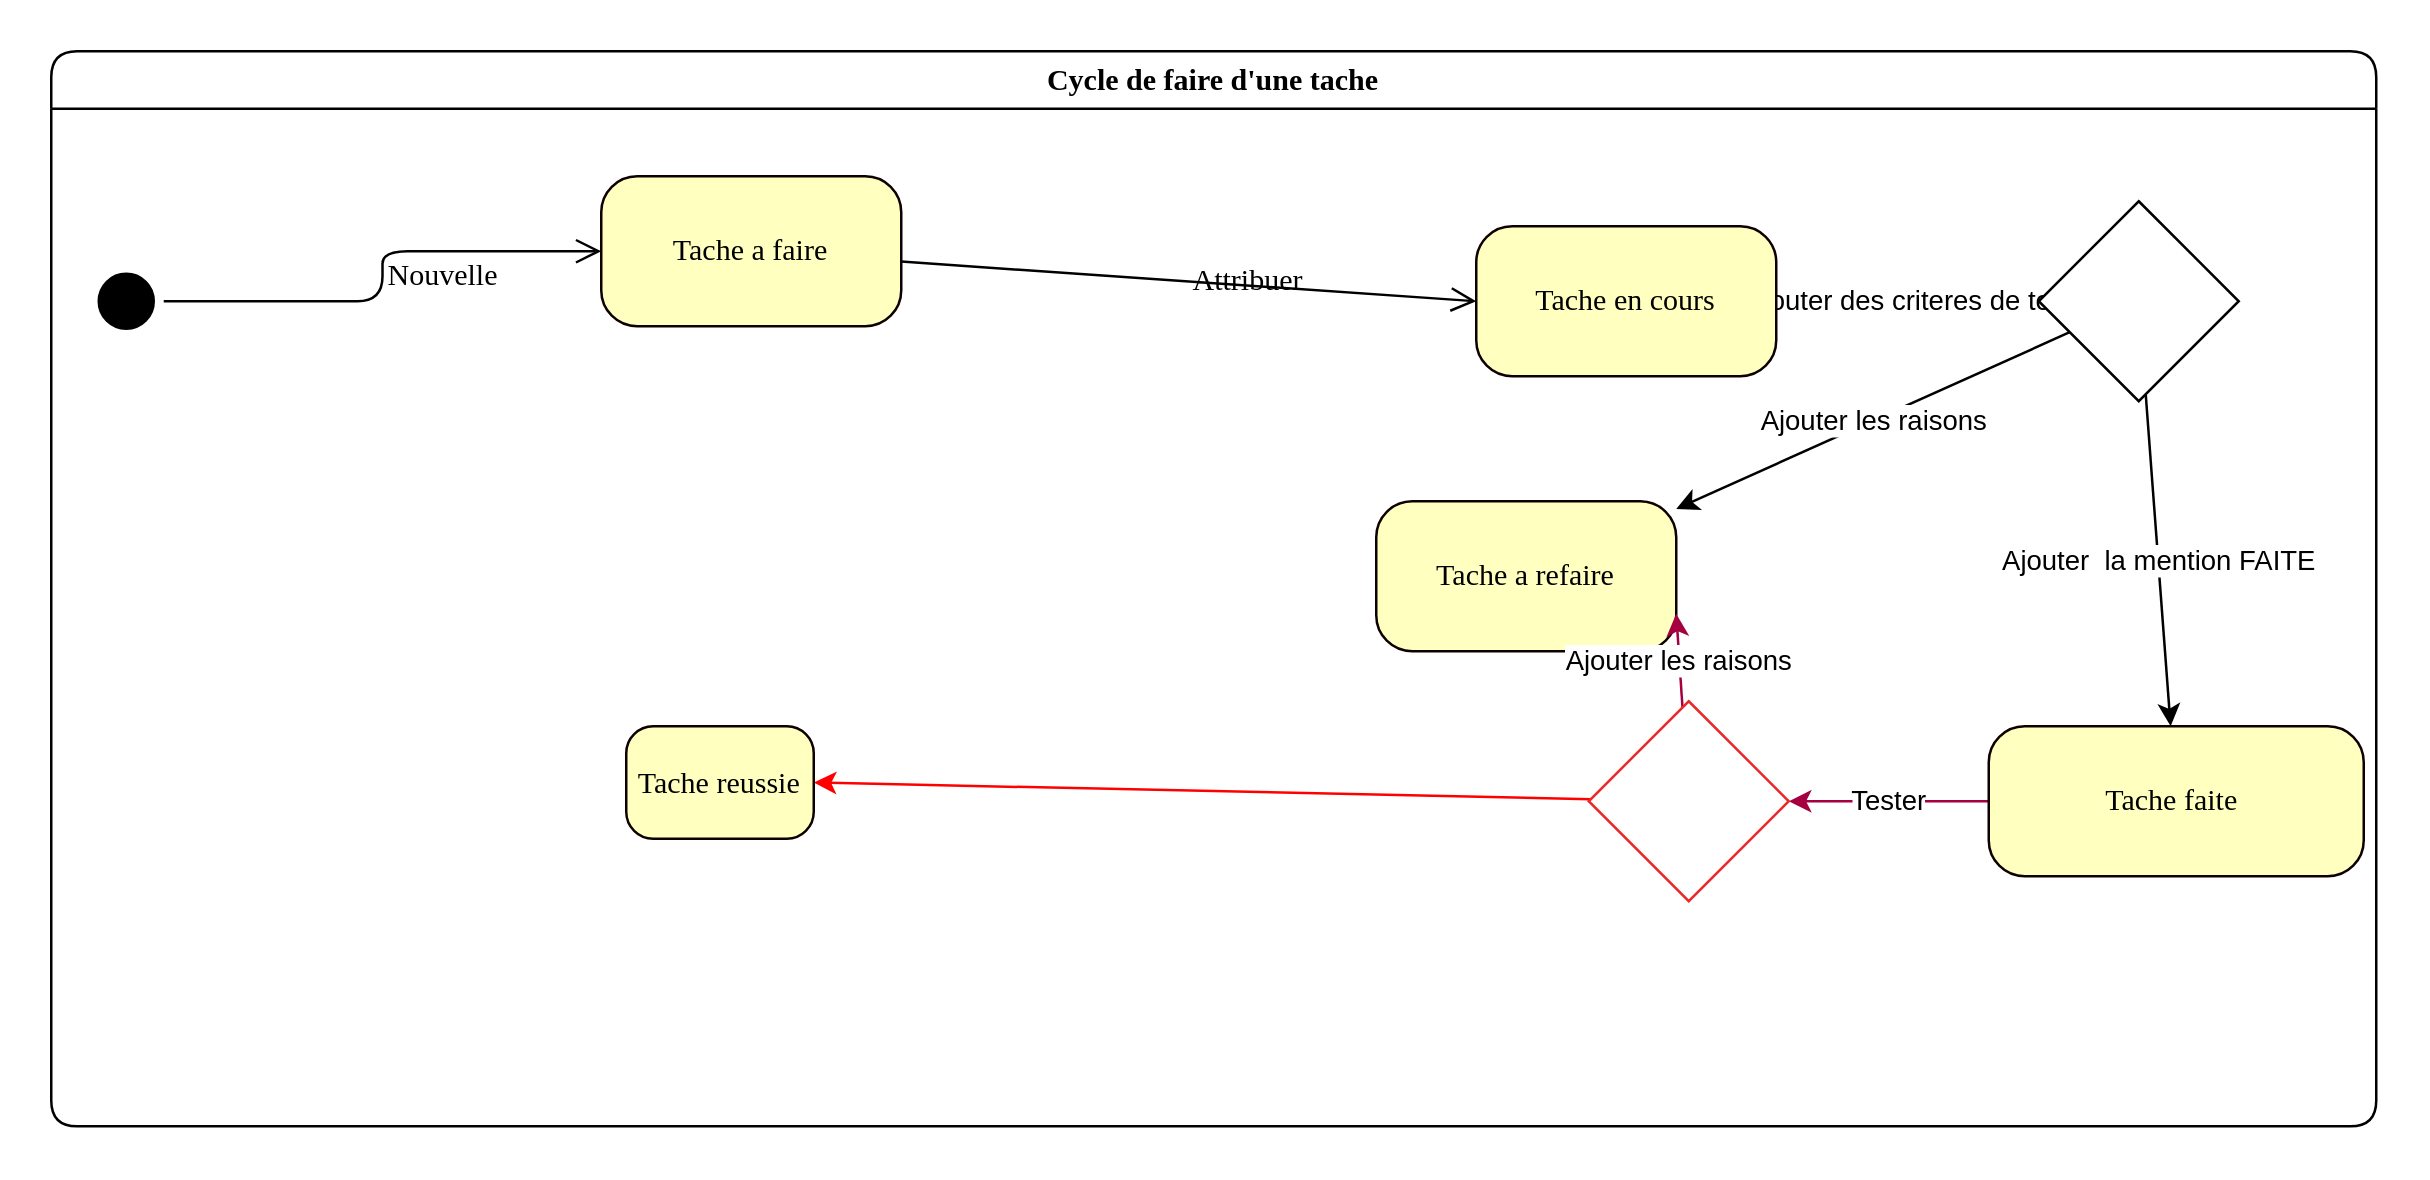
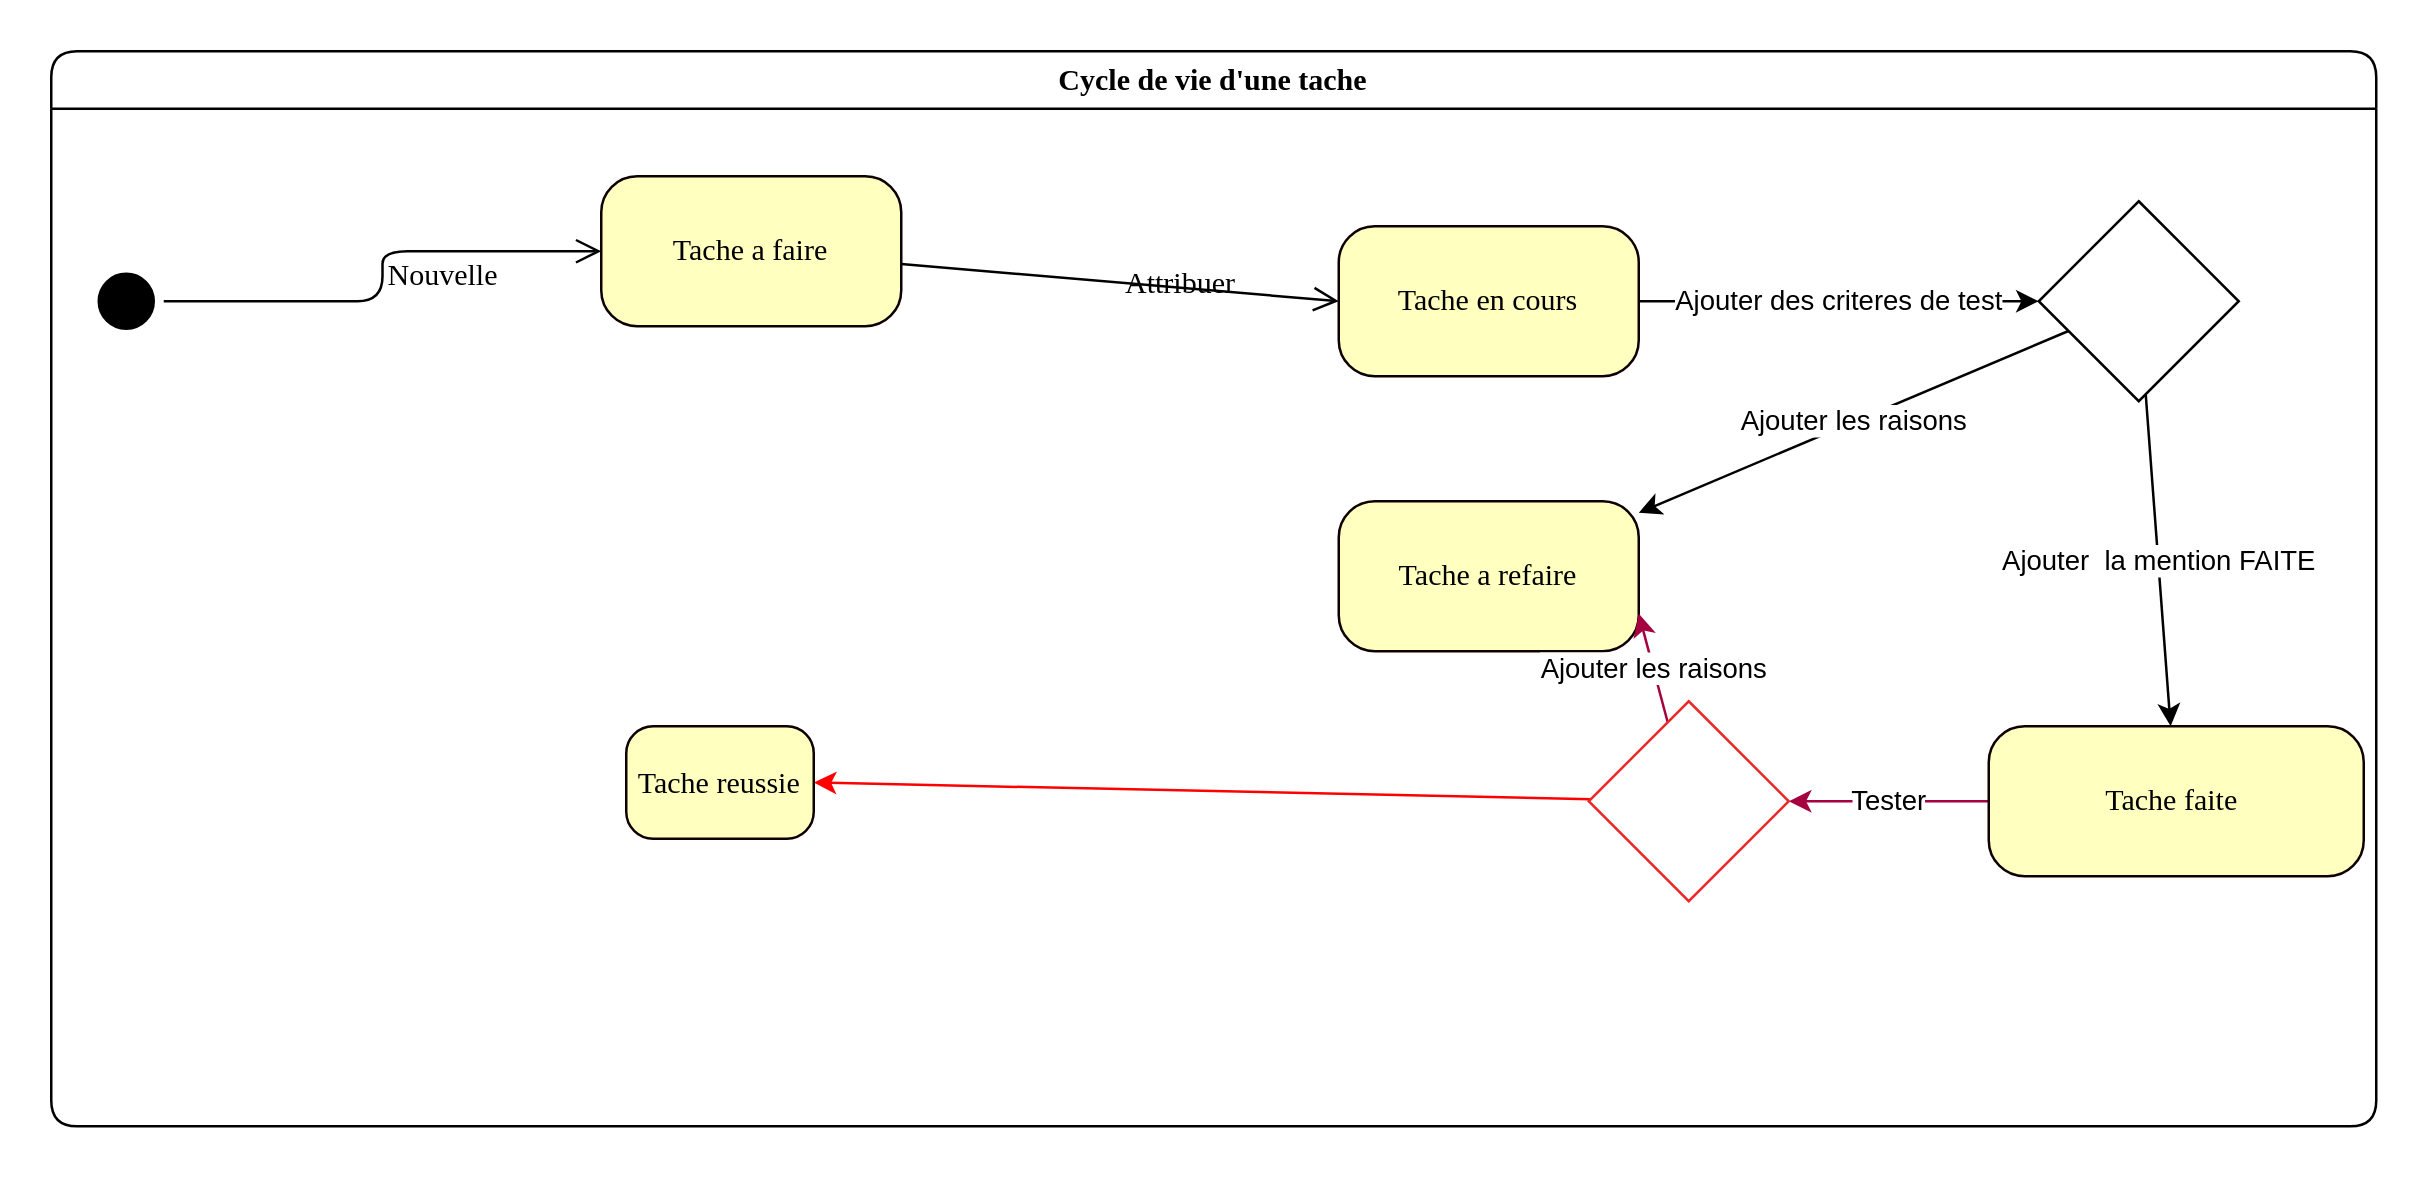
(1214, 81) -> (1214, 81)
(1626, 301) -> (1489, 301)
(1526, 576) -> (1489, 576)
